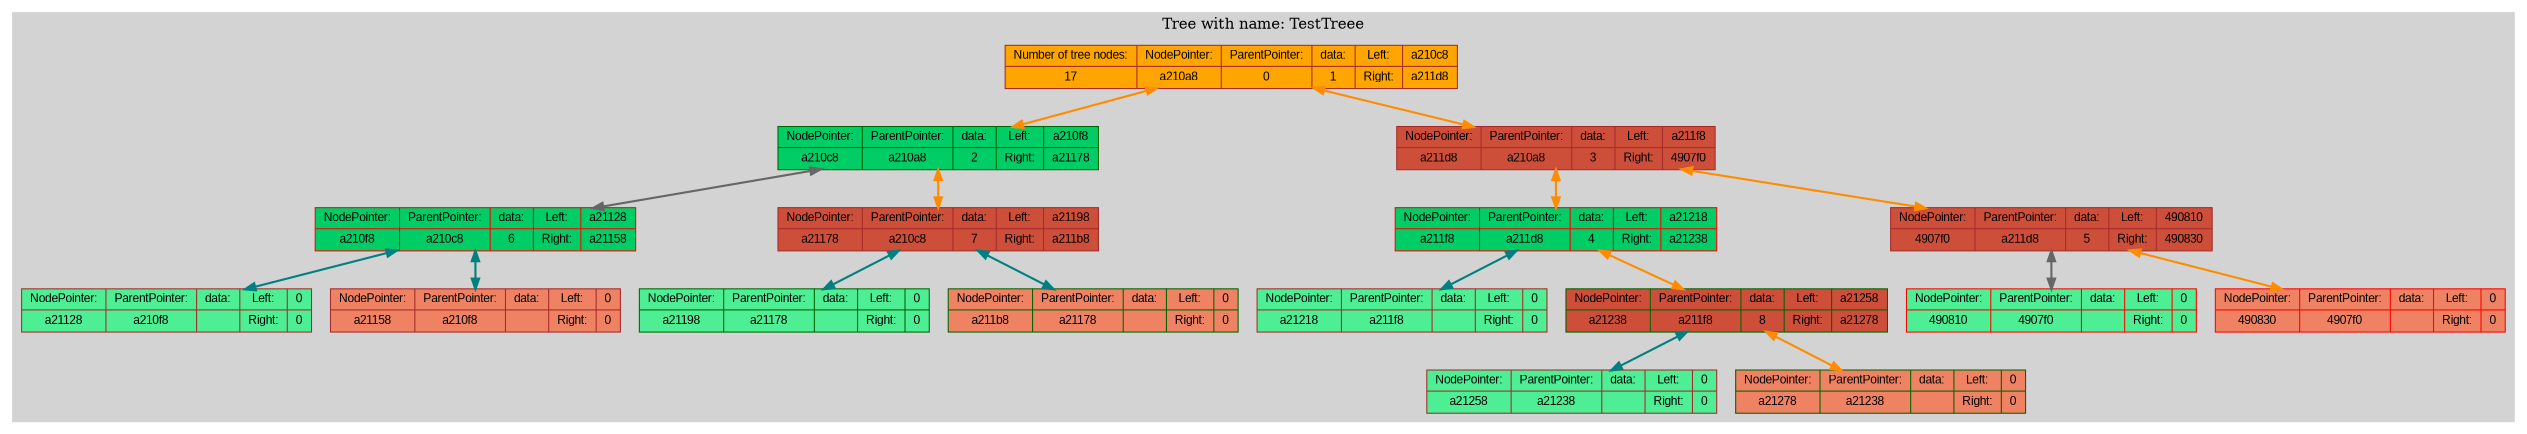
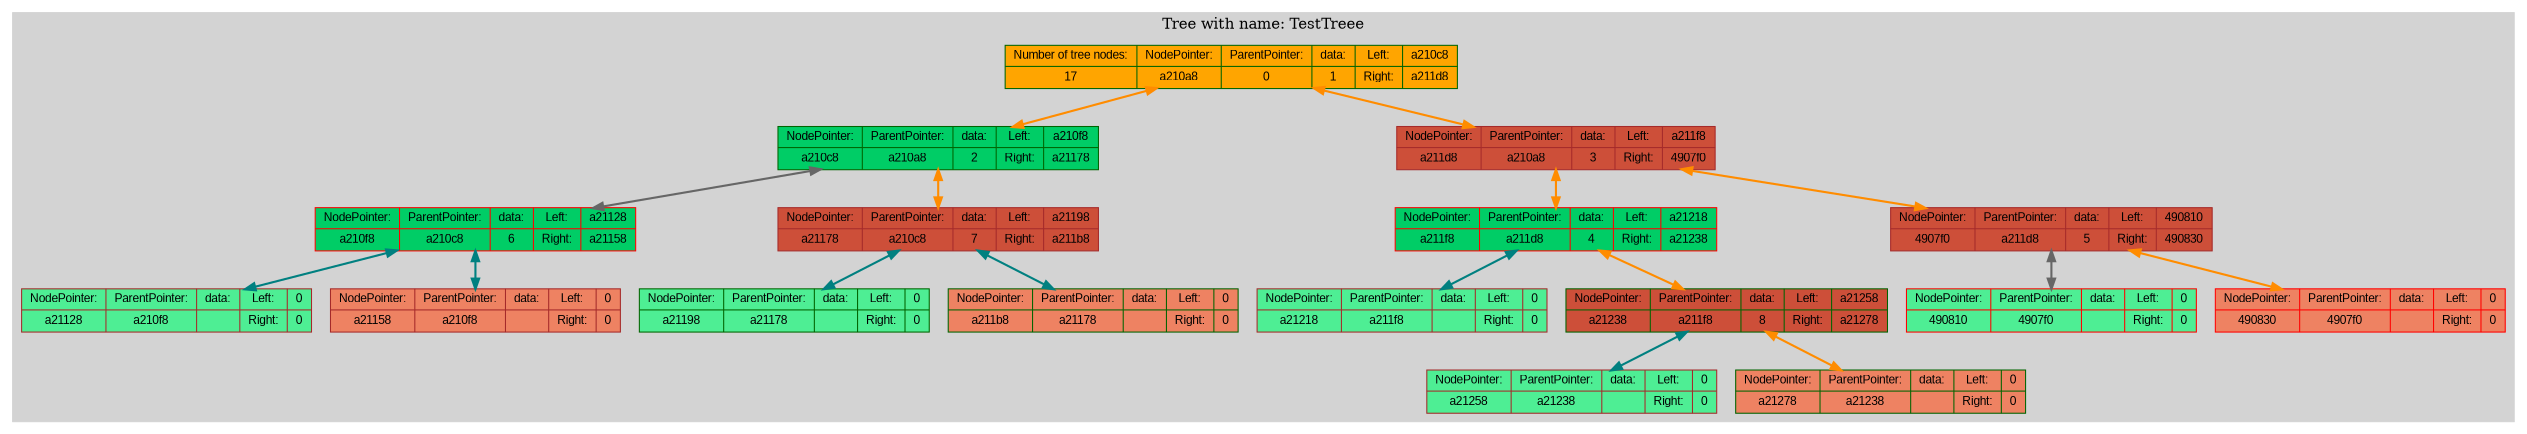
(1231, 67) -> (1231, 67)
